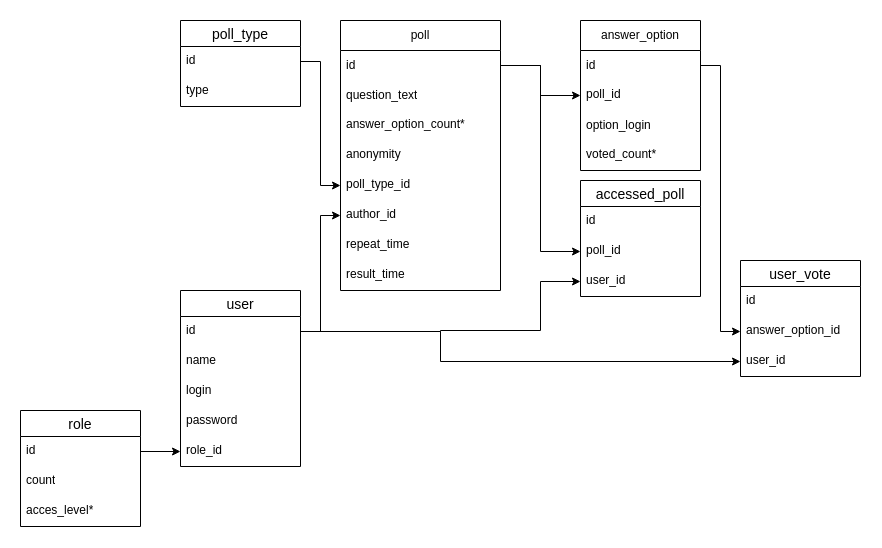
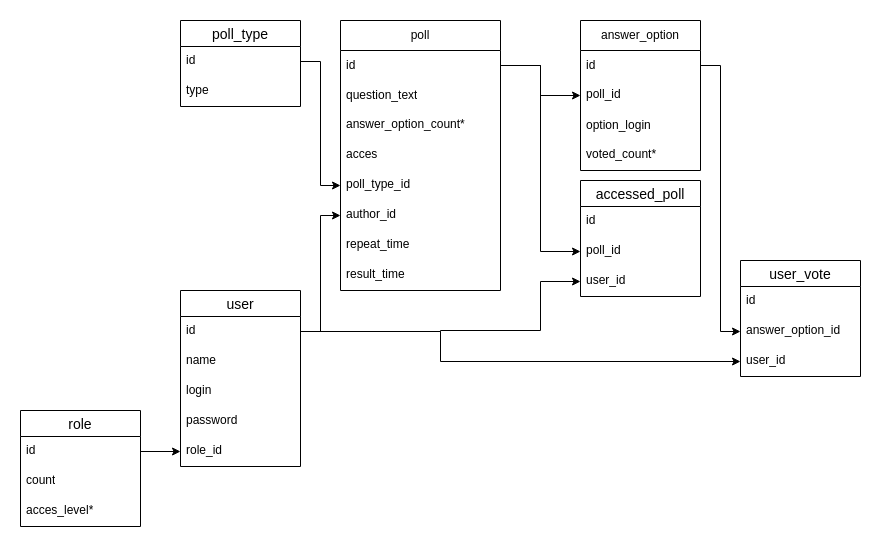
(375, 155) -> (363, 155)
